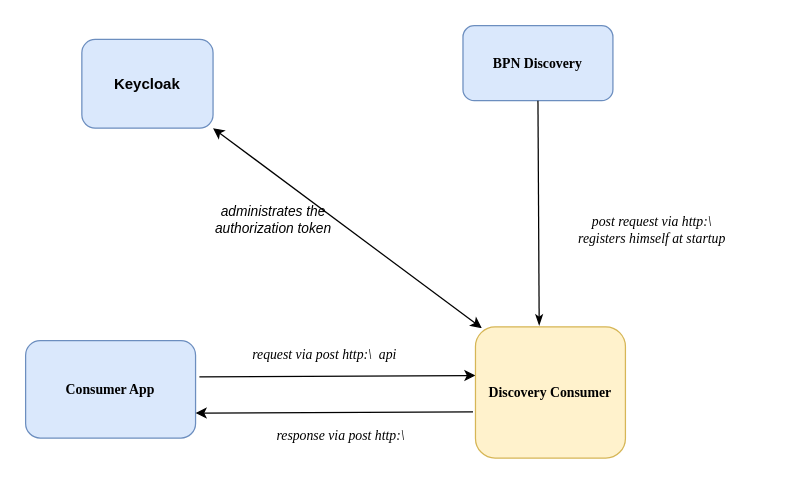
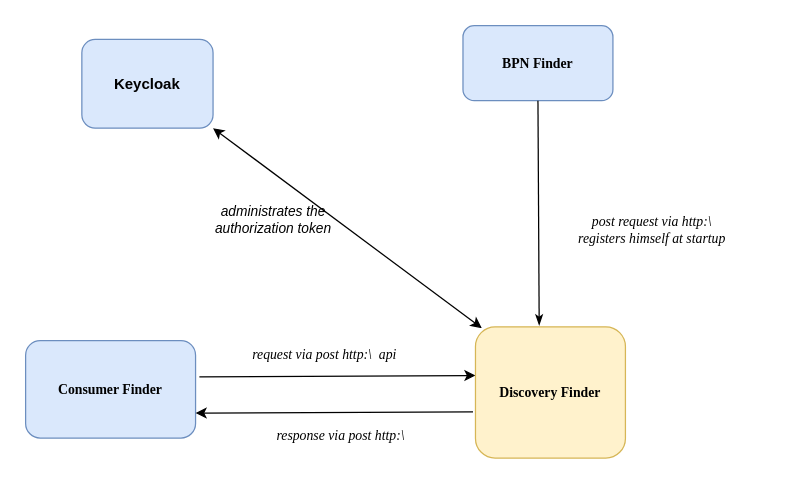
(538, 63) -> (538, 63)
(111, 389) -> (111, 389)
(551, 393) -> (551, 393)
